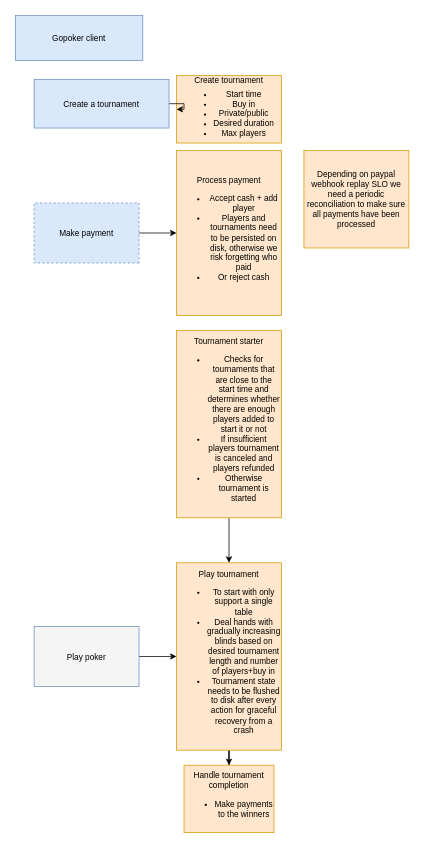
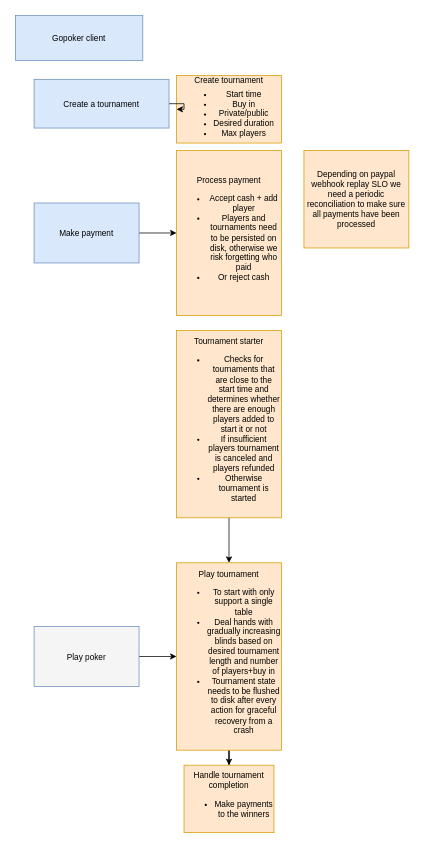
(87, 233) -> (87, 233)
